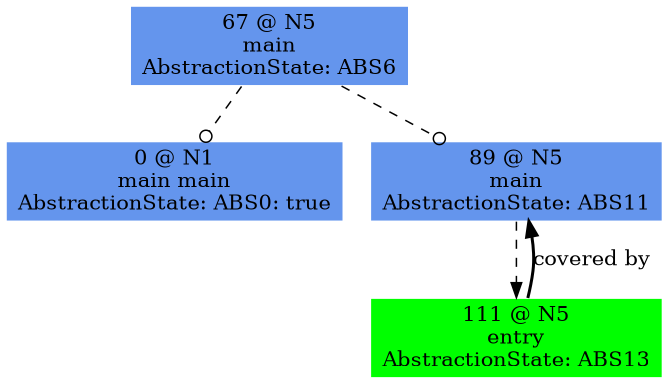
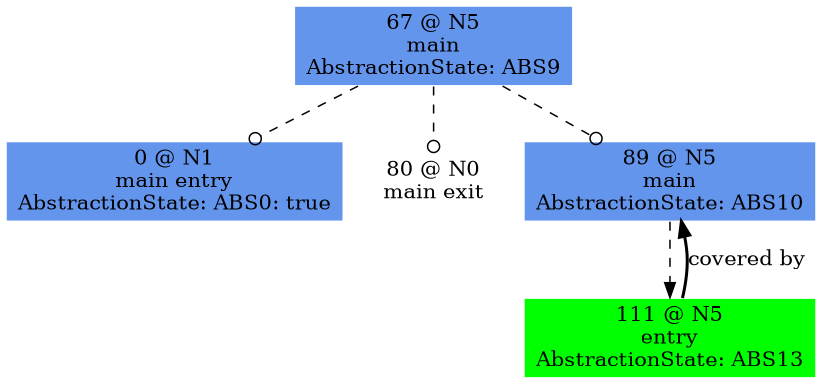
(269, 46) -> (434, 46)
(175, 181) -> (175, 181)
none -> (434, 181)
(516, 181) -> (670, 181)
